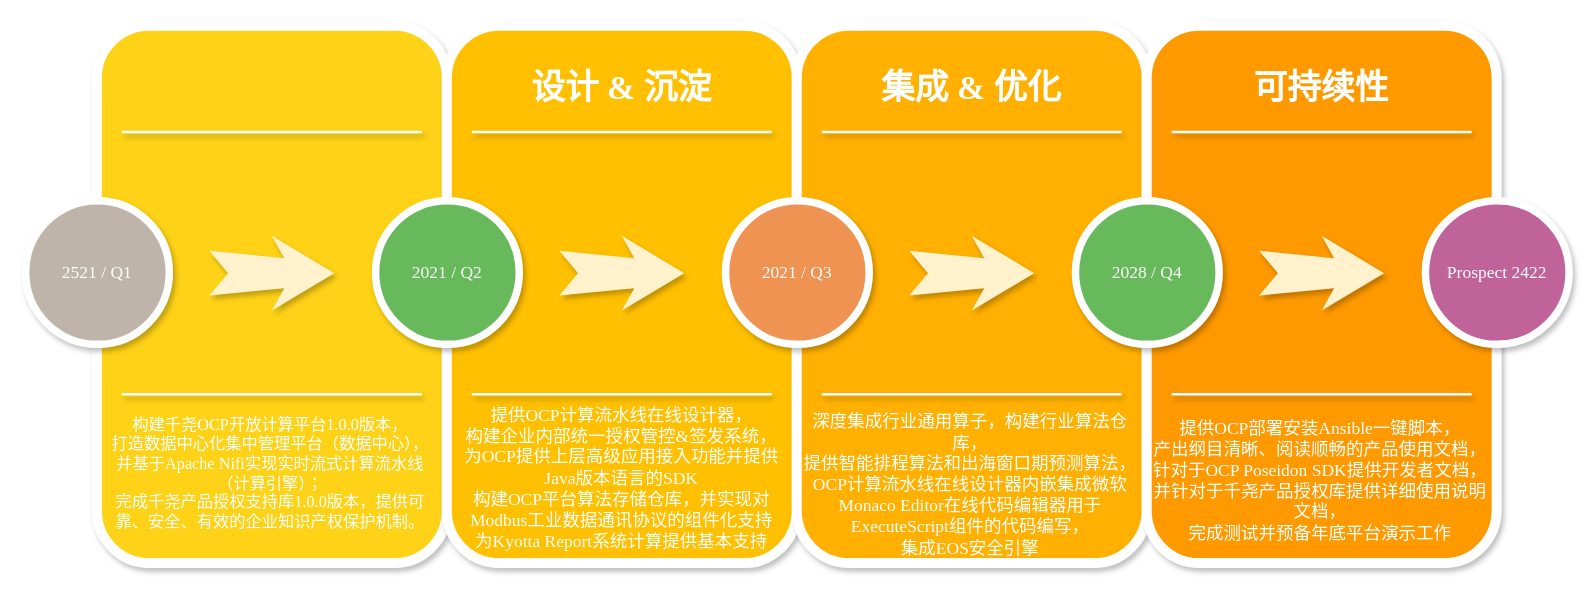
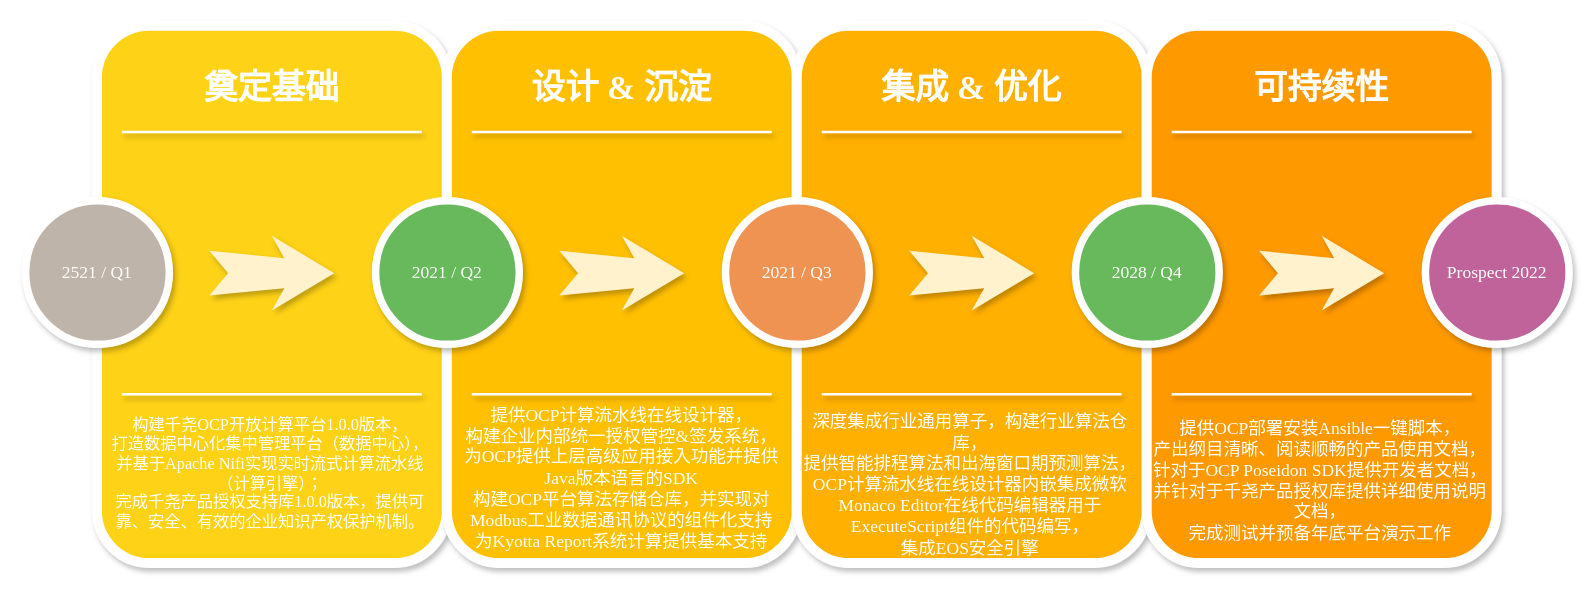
none -> (272, 88)
(1498, 273) -> (1498, 273)
